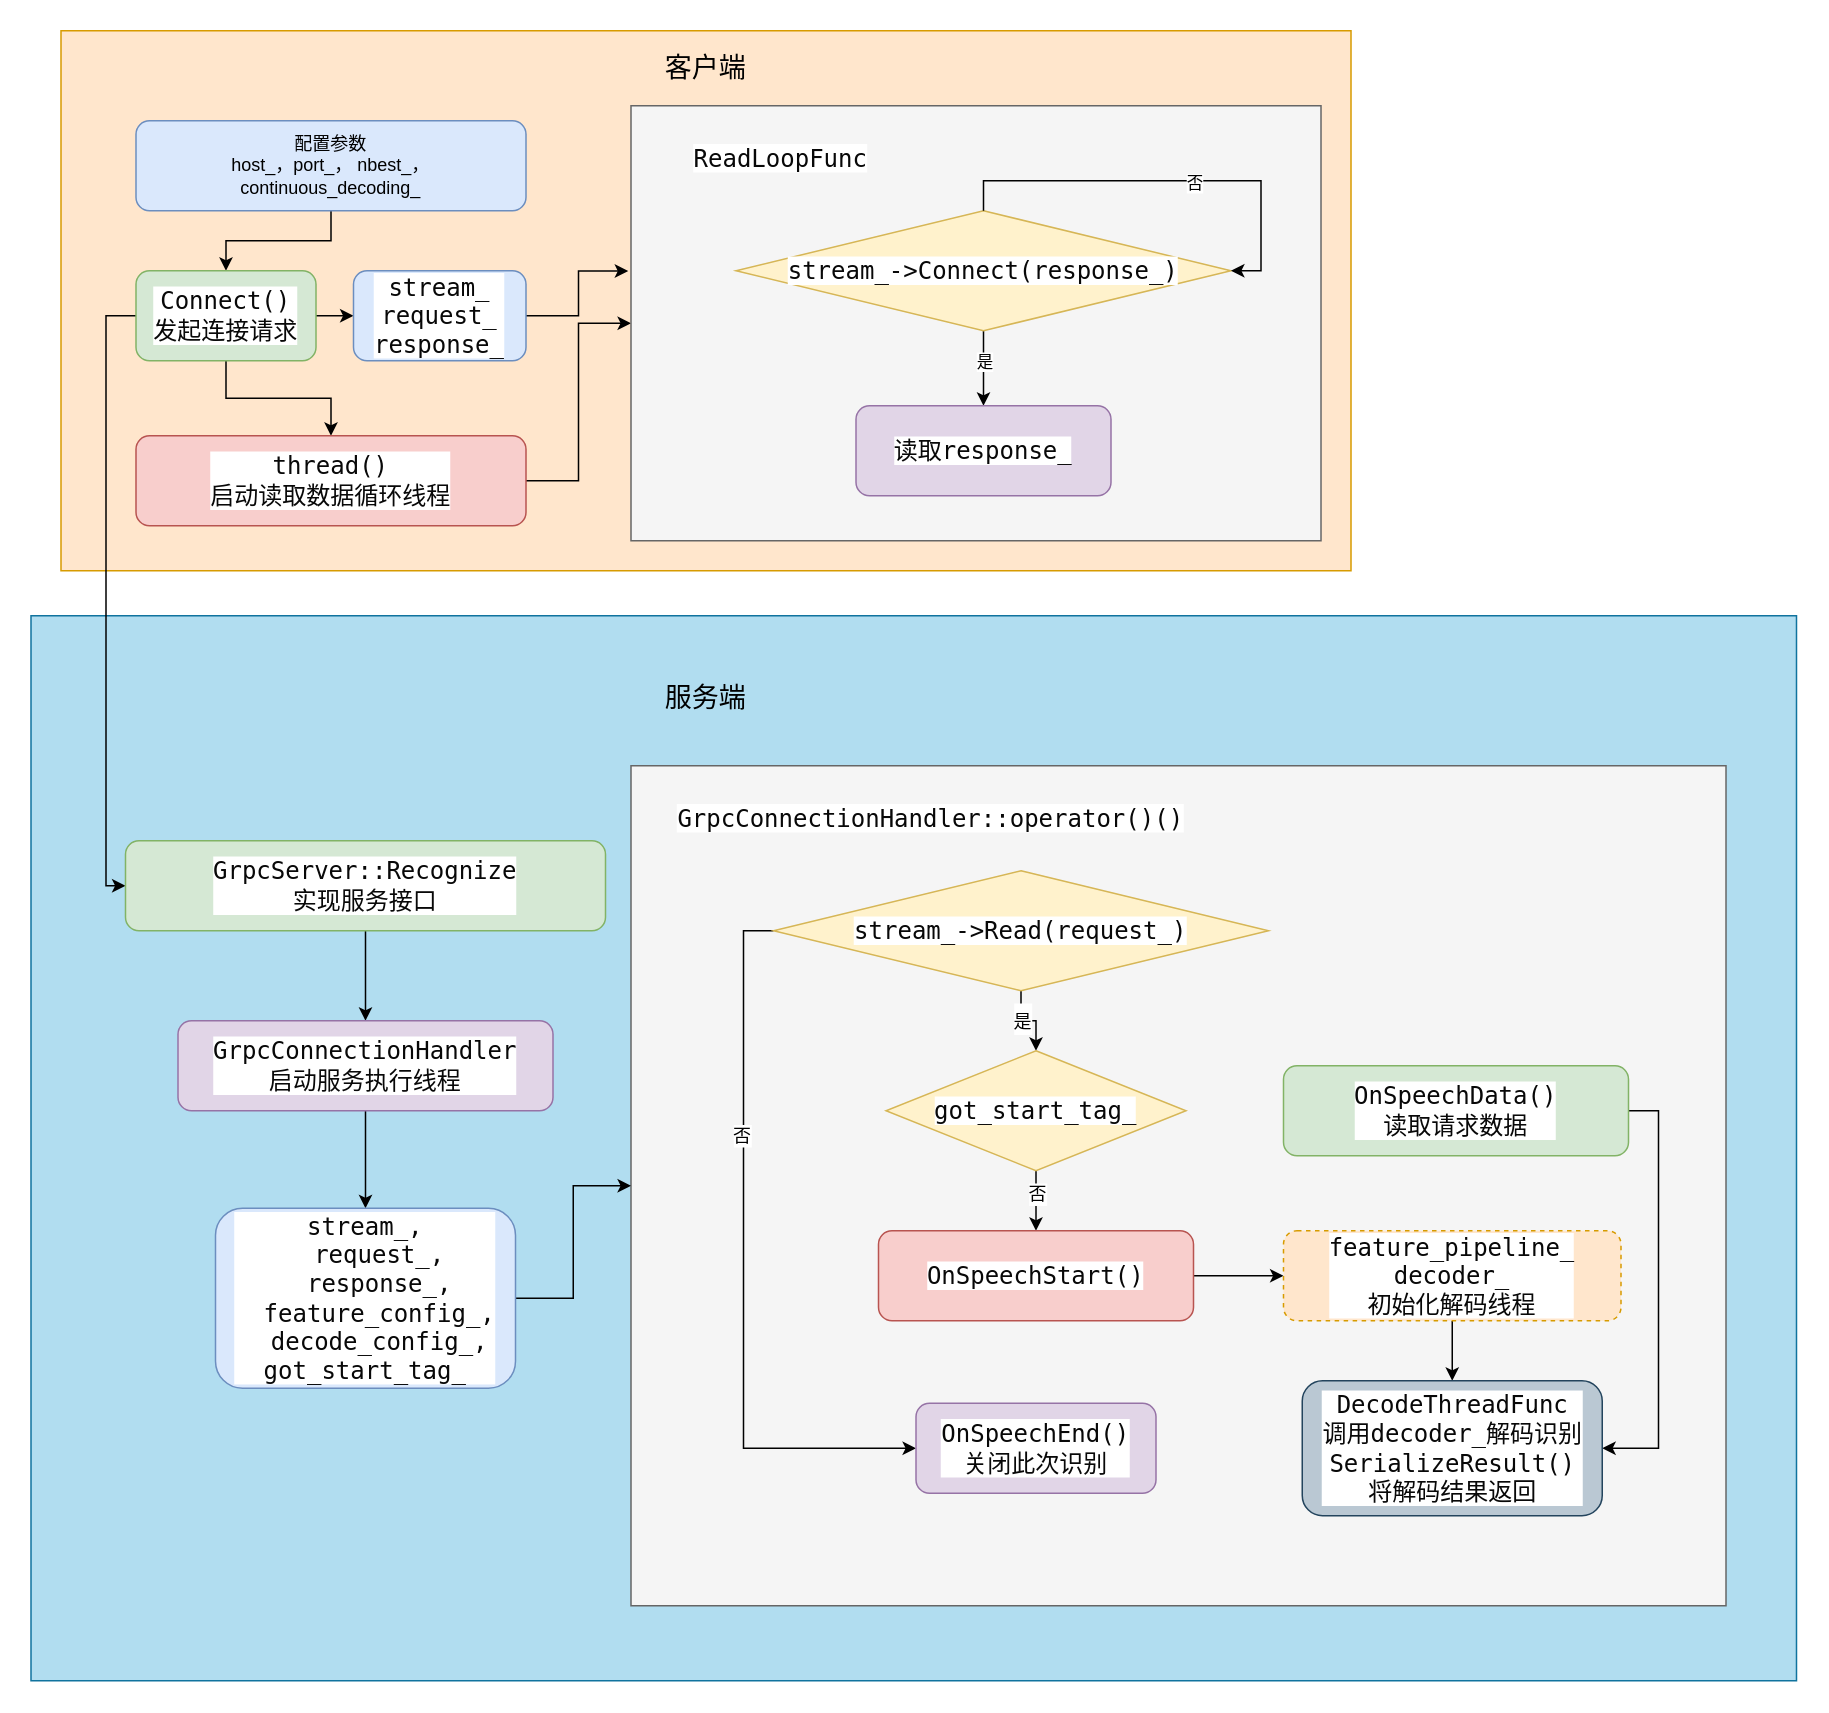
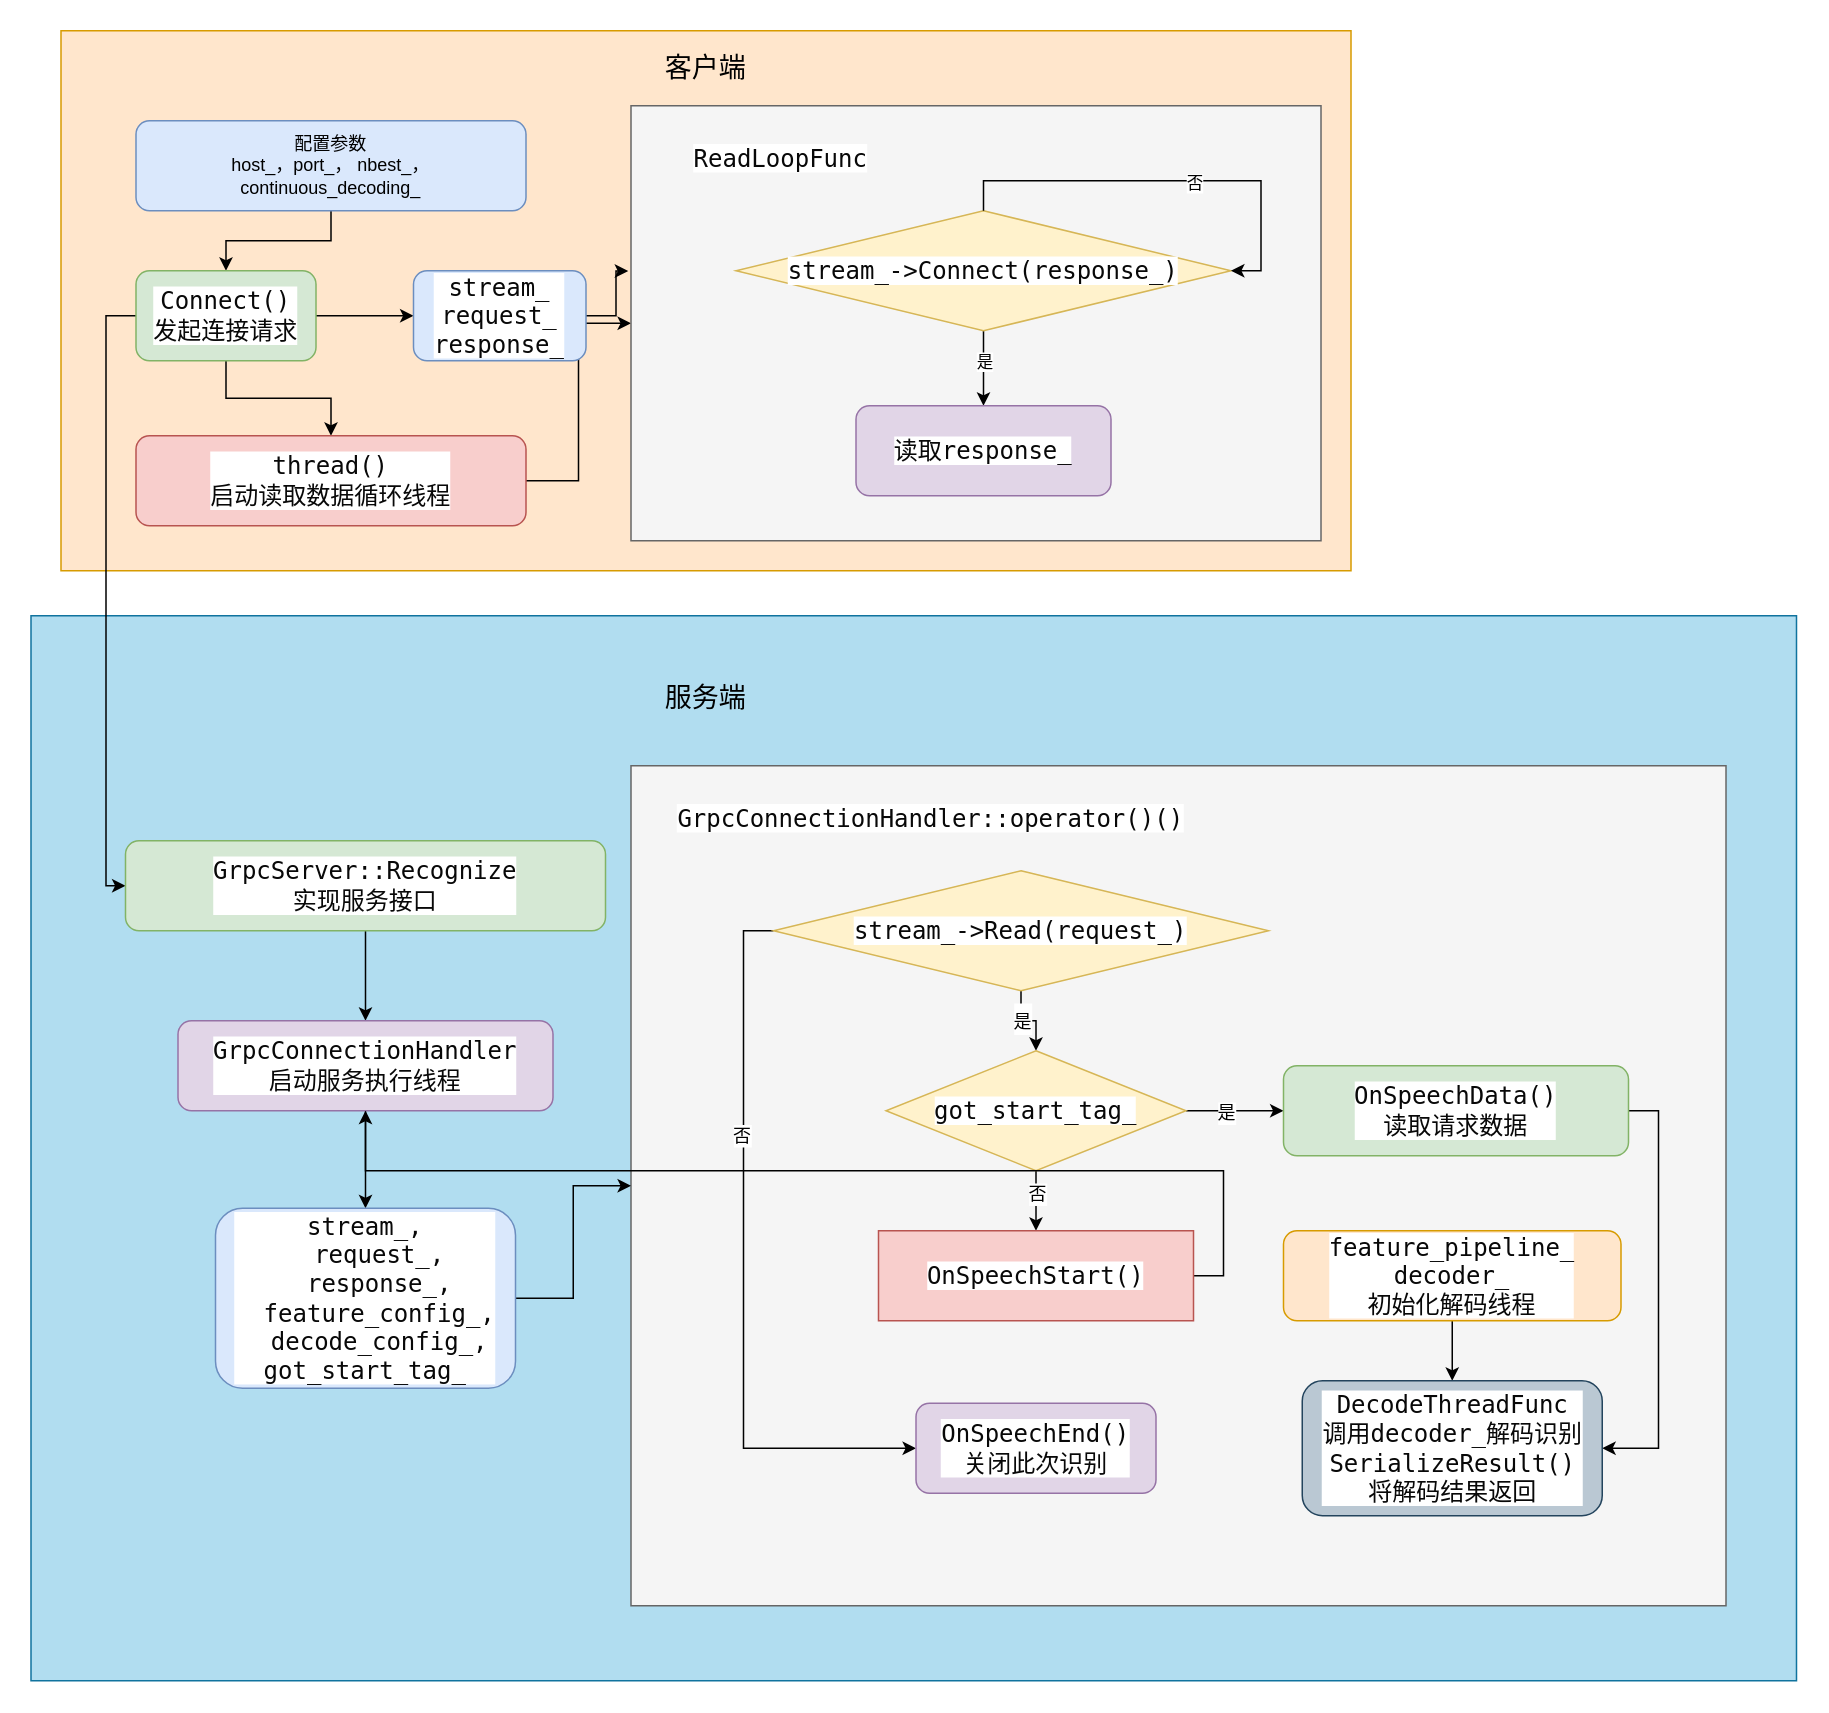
(440, 316) -> (500, 316)
none -> (1229, 1111)
(1036, 1276) -> (1036, 1276)
(1248, 1276) -> (849, 1171)
(1452, 1276) -> (1452, 1276)
